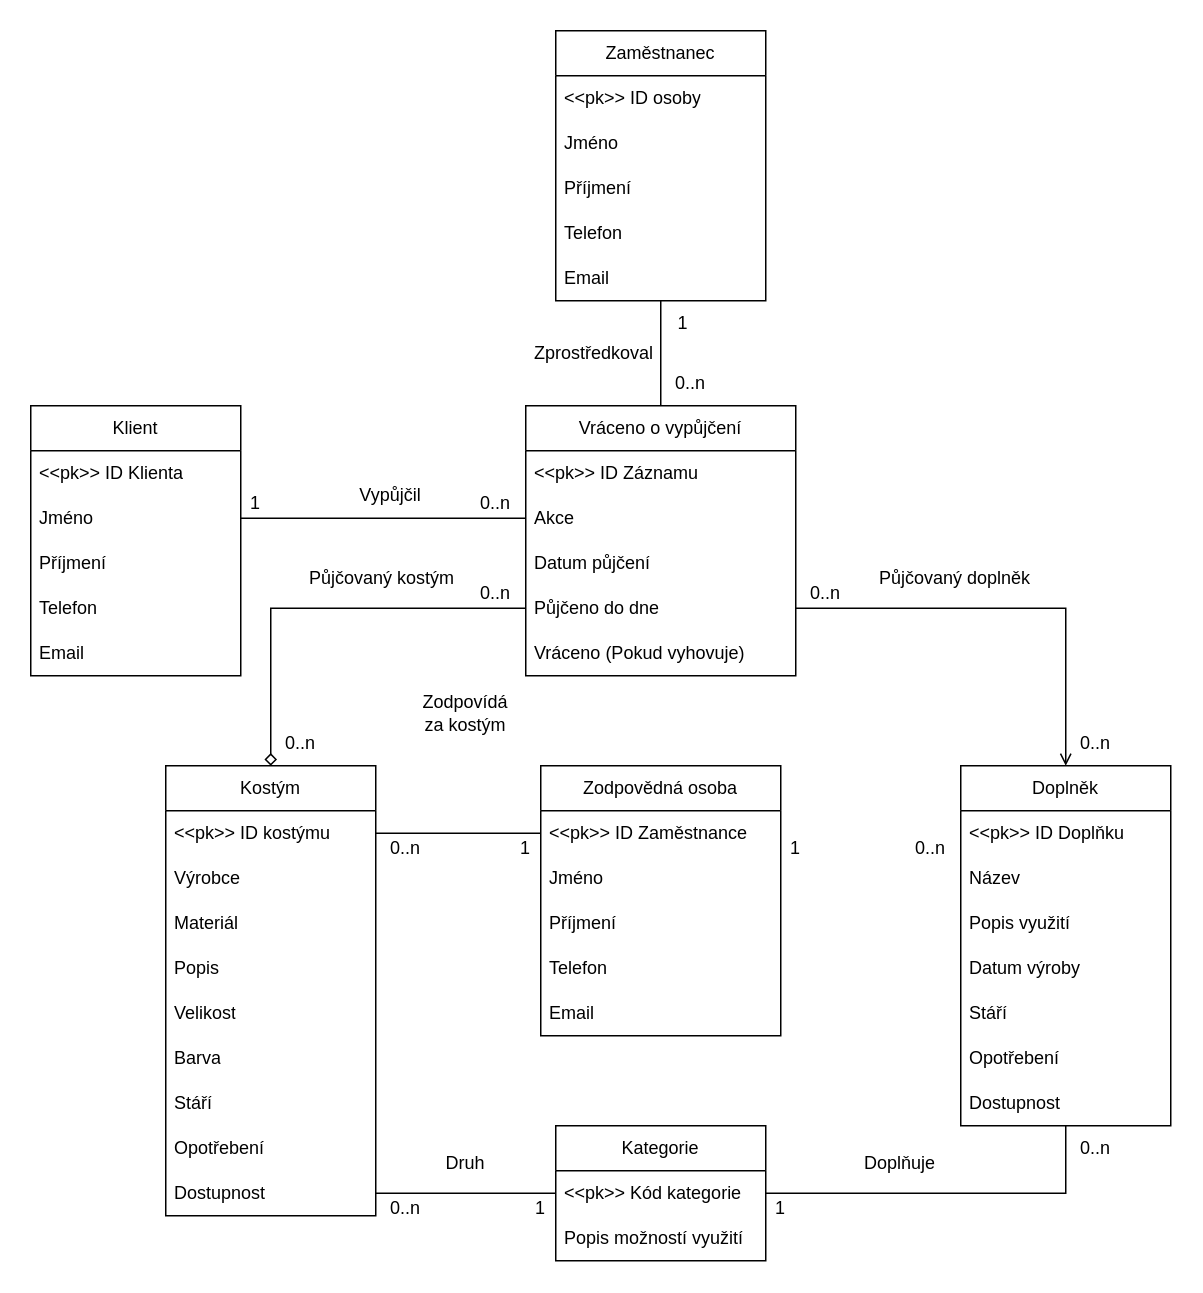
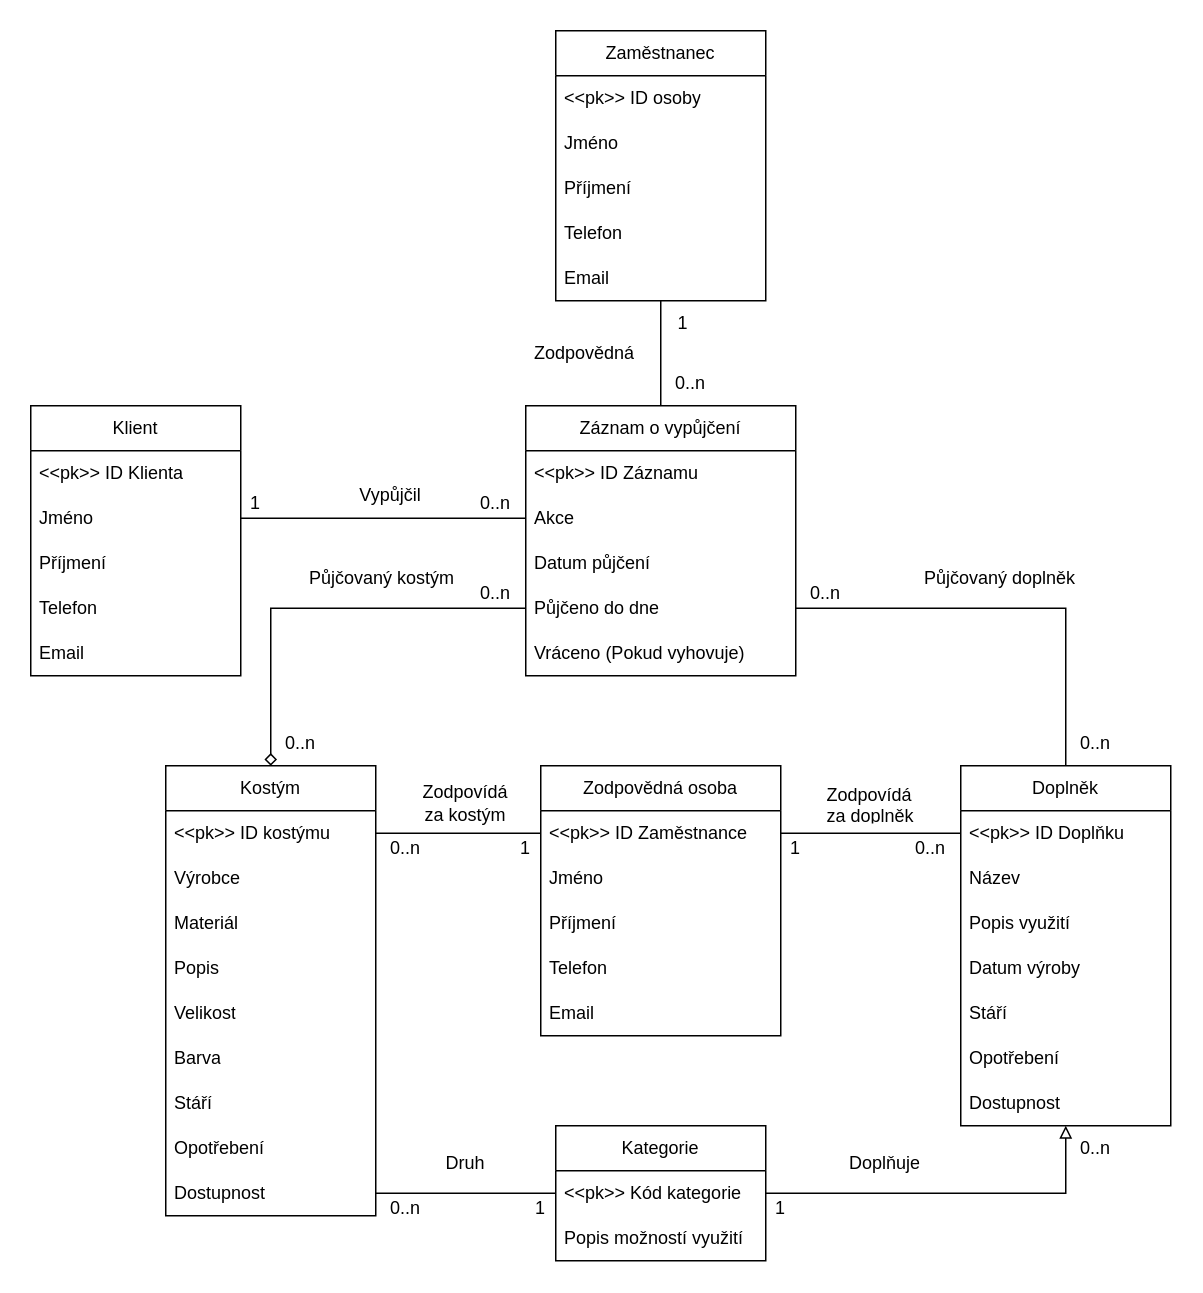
(602, 353) -> (585, 353)
(661, 428) -> (661, 428)
(961, 578) -> (1006, 578)
(466, 713) -> (466, 803)
(1066, 758) -> (1066, 759)
none -> (878, 803)
none -> (870, 833)
(1066, 1134) -> (1066, 1139)
(916, 1163) -> (901, 1163)
